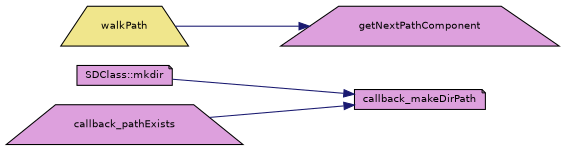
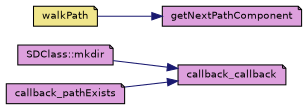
(125, 26) -> (65, 16)
(420, 26) -> (232, 16)
(420, 99) -> (232, 75)
(125, 125) -> (65, 94)
